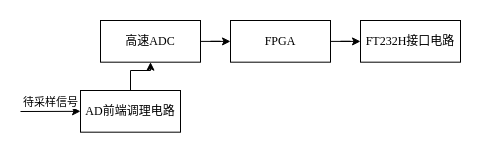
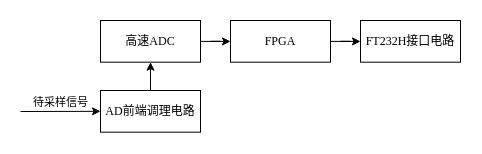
(131, 111) -> (151, 111)
